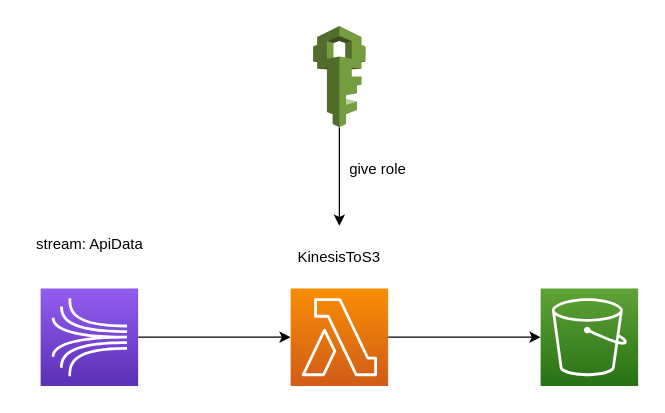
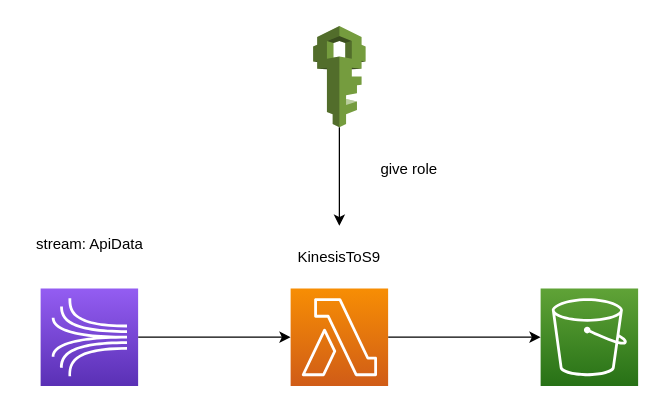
(378, 169) -> (409, 169)
(339, 257) -> (339, 257)
